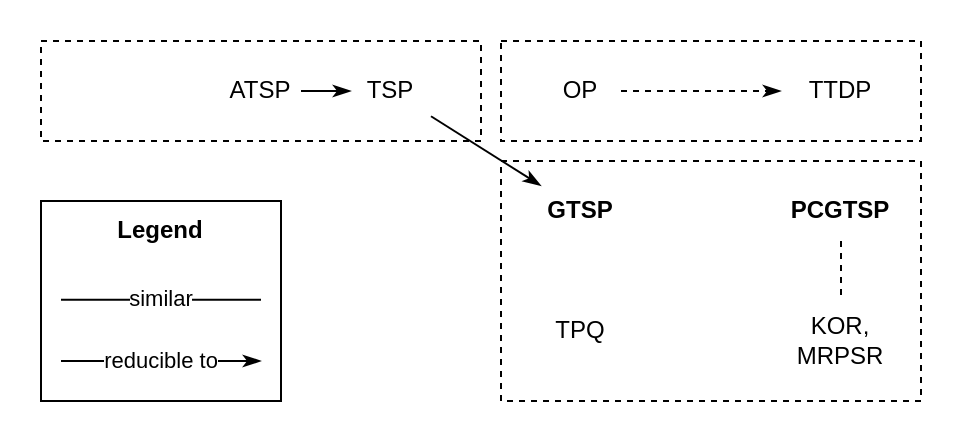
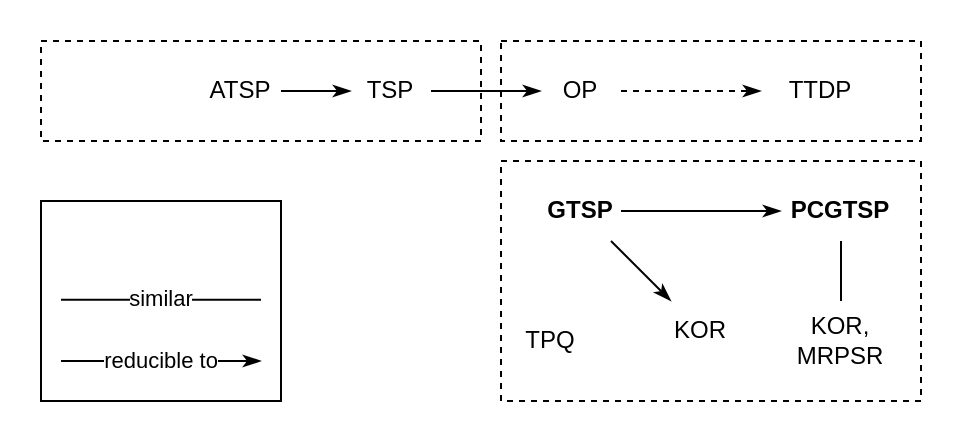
(261, 91) -> (241, 91)
none -> (479, 91)
(841, 91) -> (821, 91)
(480, 147) -> none
none -> (694, 211)
(161, 231) -> none
none -> (637, 267)
(841, 273) -> (841, 273)
(581, 331) -> (551, 341)
none -> (701, 331)
